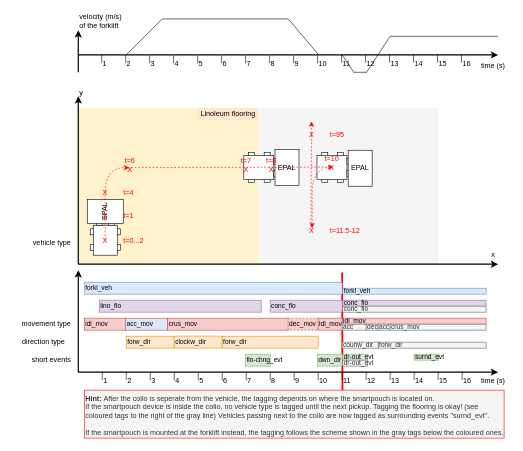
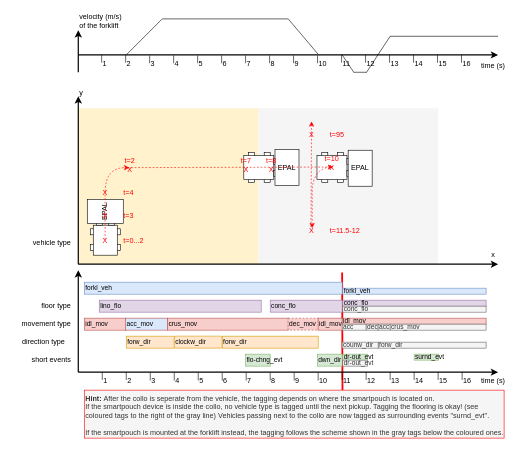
(228, 114) -> none
(130, 165) -> (130, 165)
(123, 216) -> (123, 216)
none -> (45, 306)
